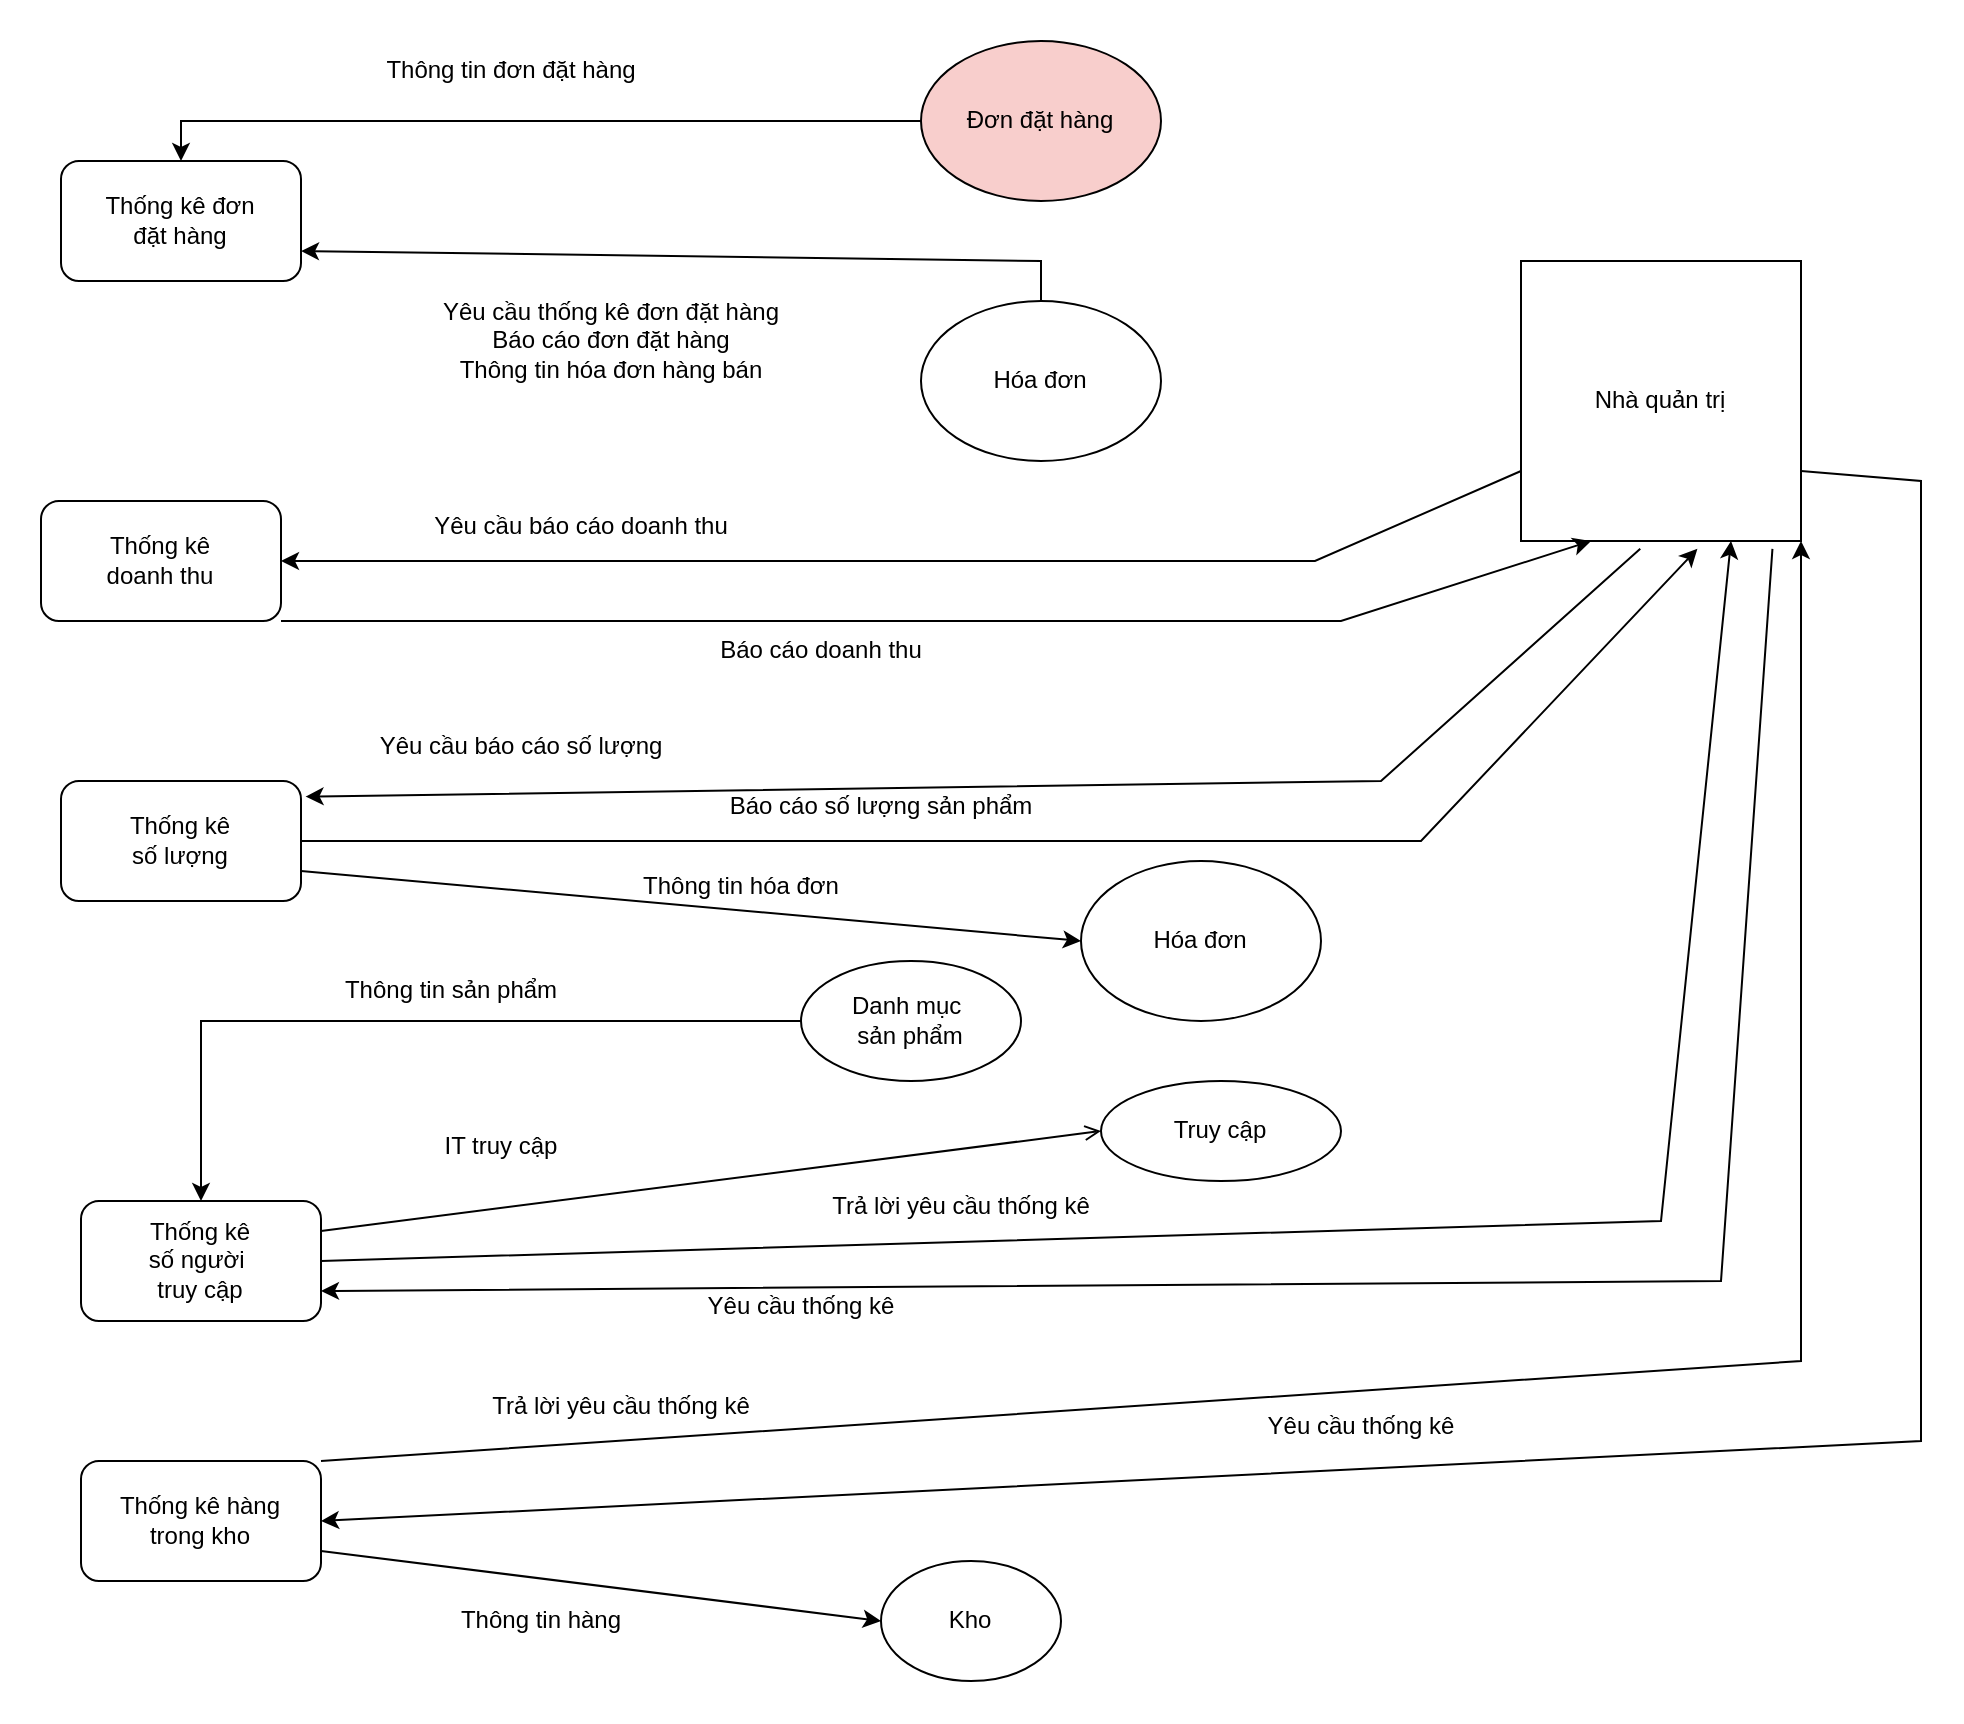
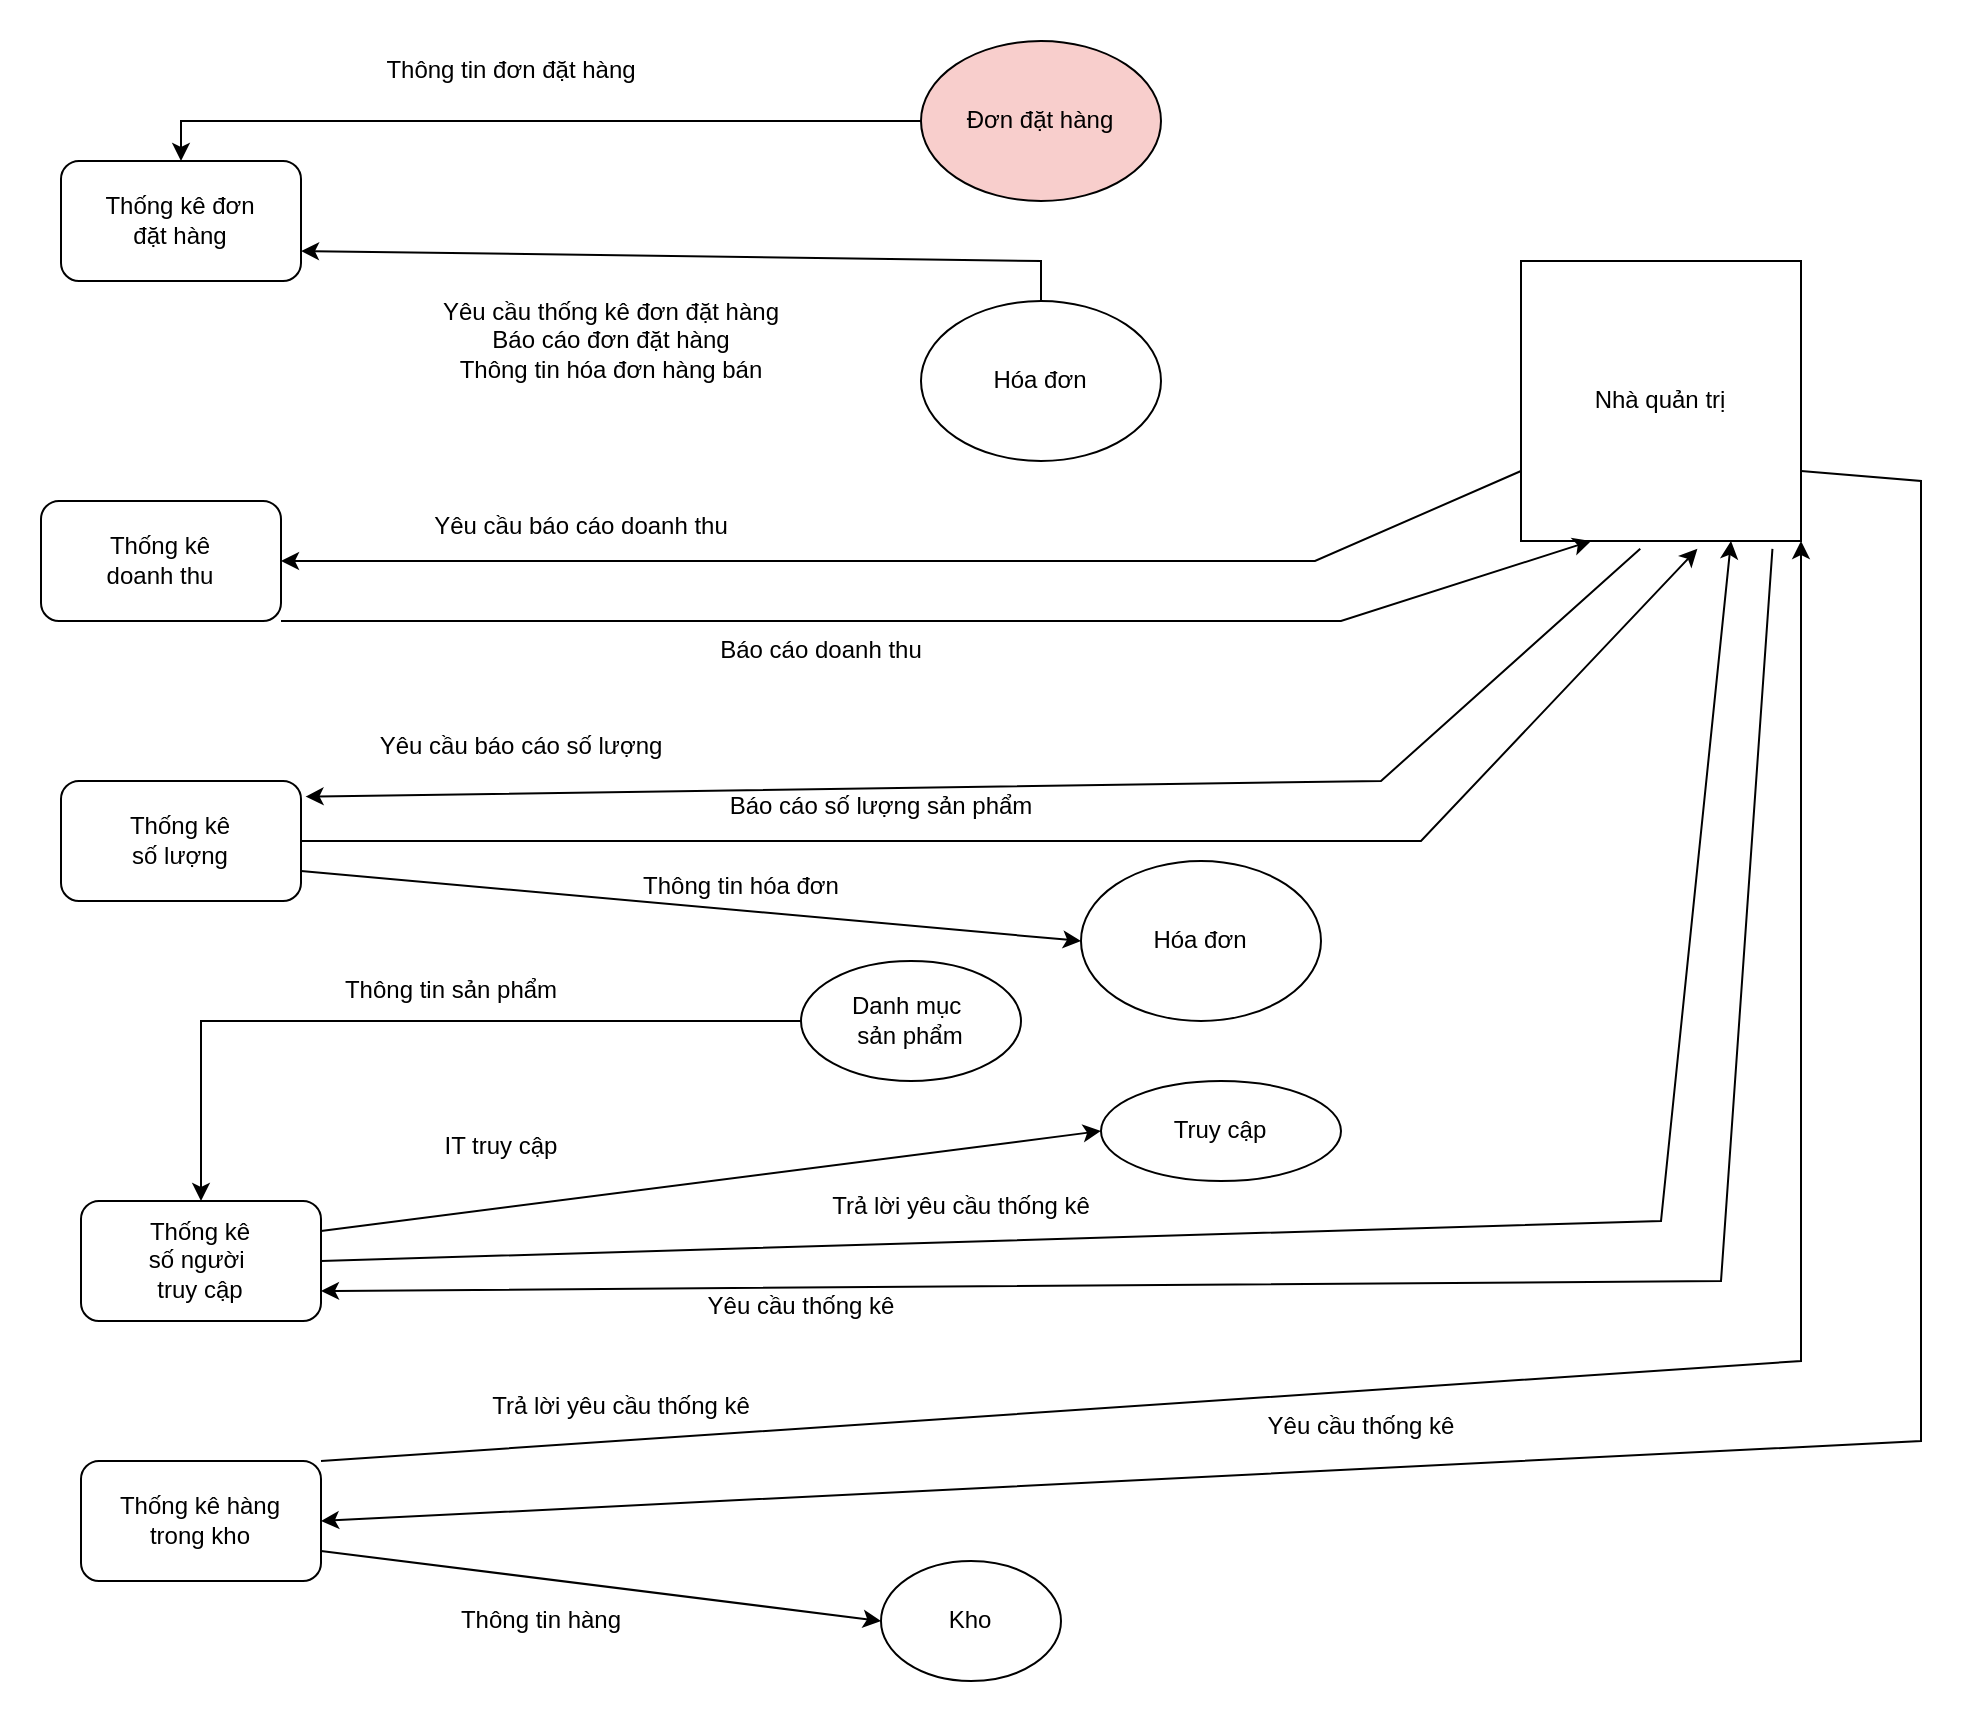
(1089, 1133) -> (1086, 1133)
